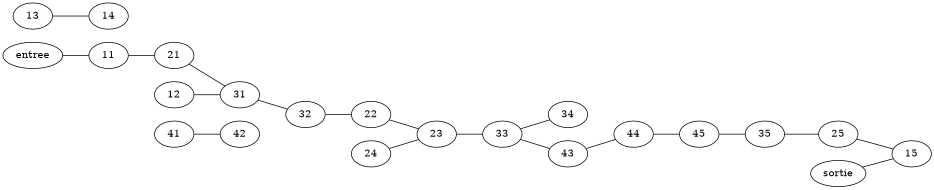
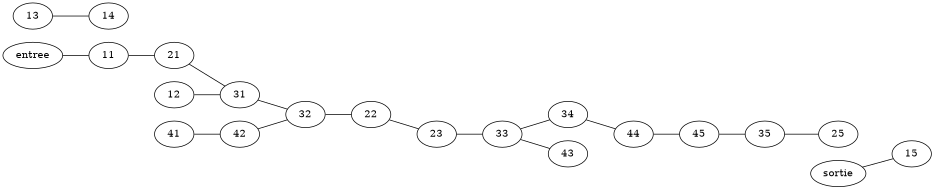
none -> (273, 124)
(601, 144) -> (601, 124)
(875, 144) -> none
(371, 154) -> none
